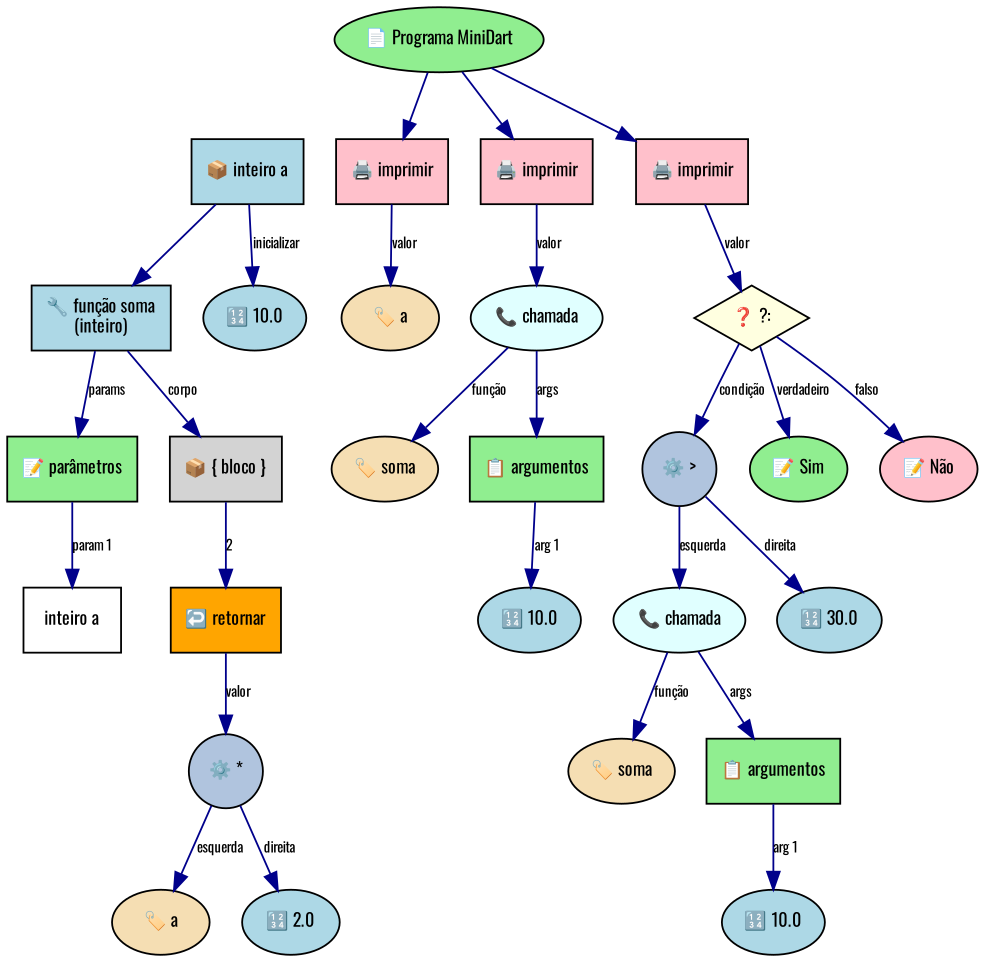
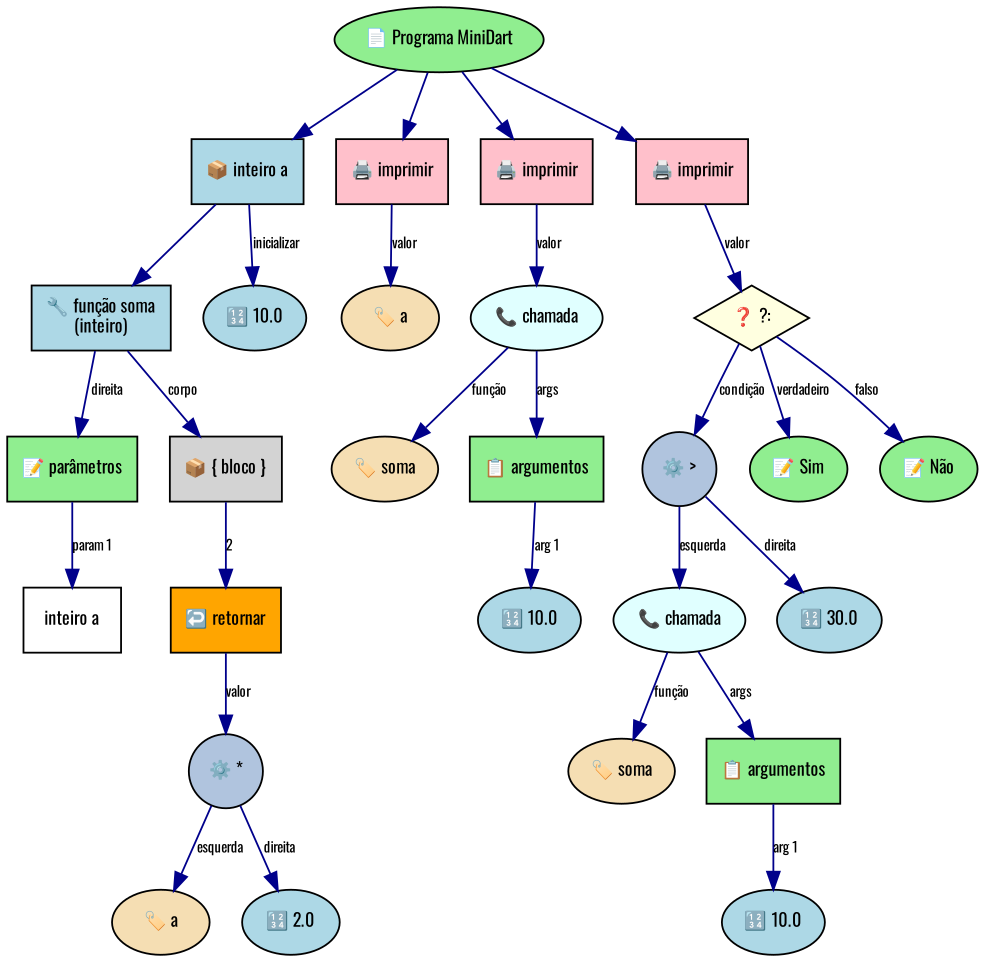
none -> (353, 99)
(108, 391) -> (108, 391)
(929, 469) -> (929, 469)
